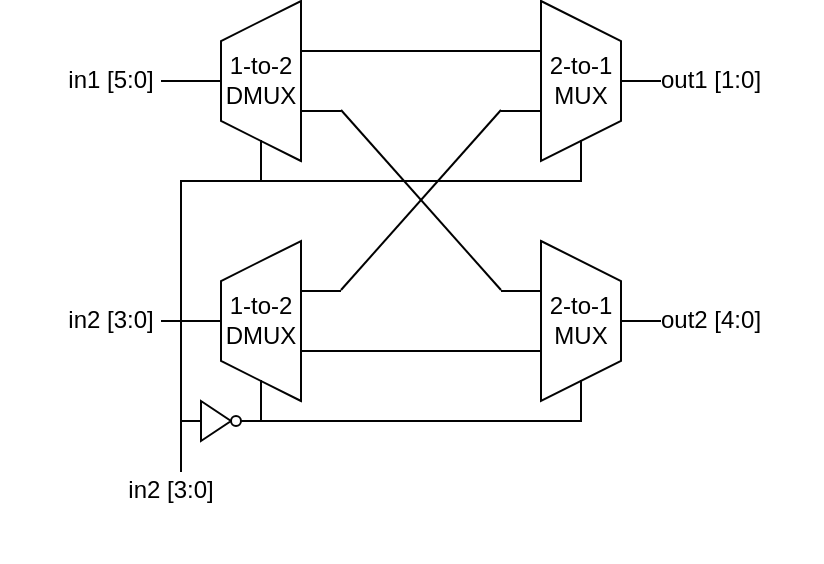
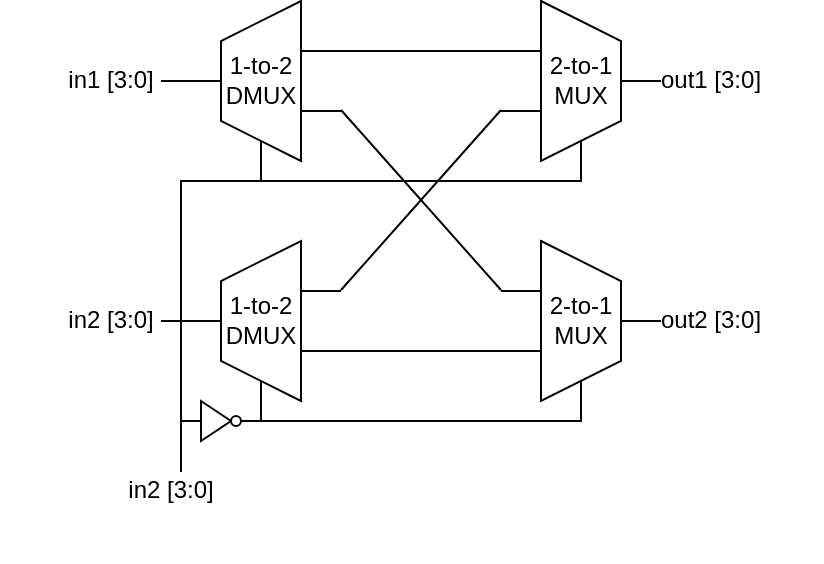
(112, 81) -> (112, 81)
(712, 81) -> (712, 81)
(712, 321) -> (712, 321)
